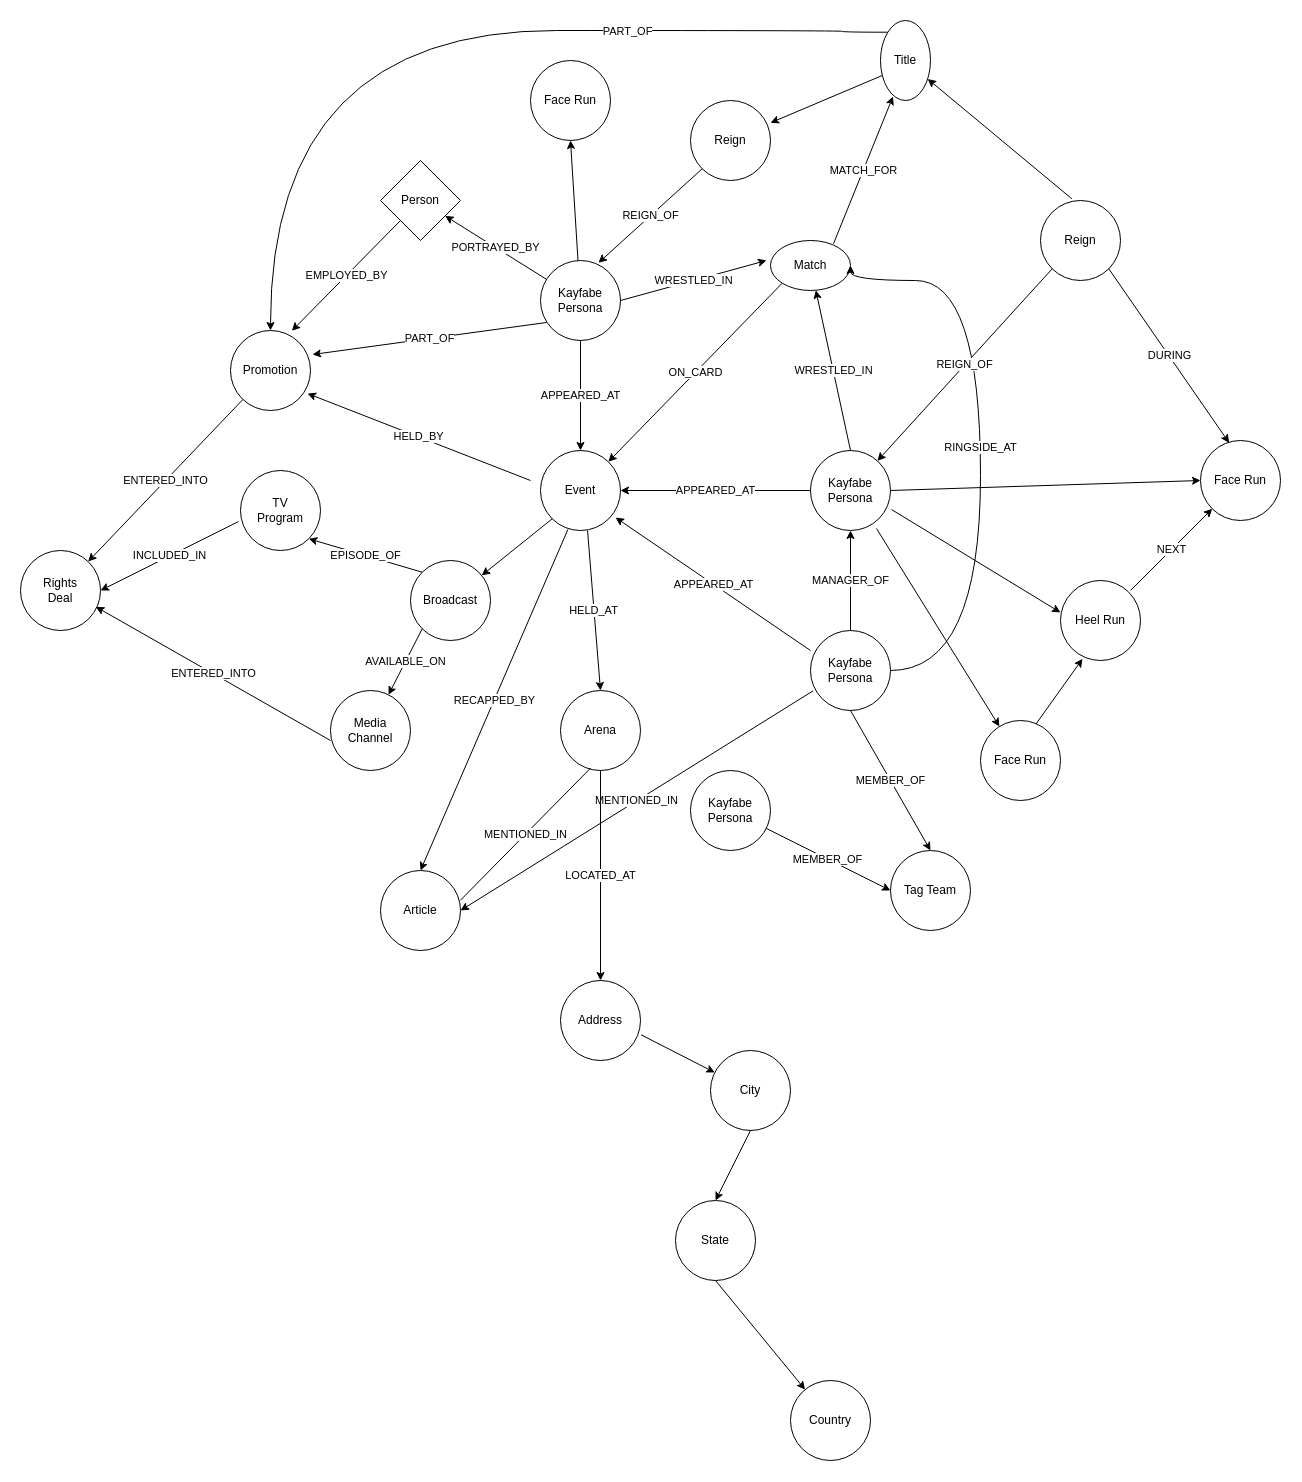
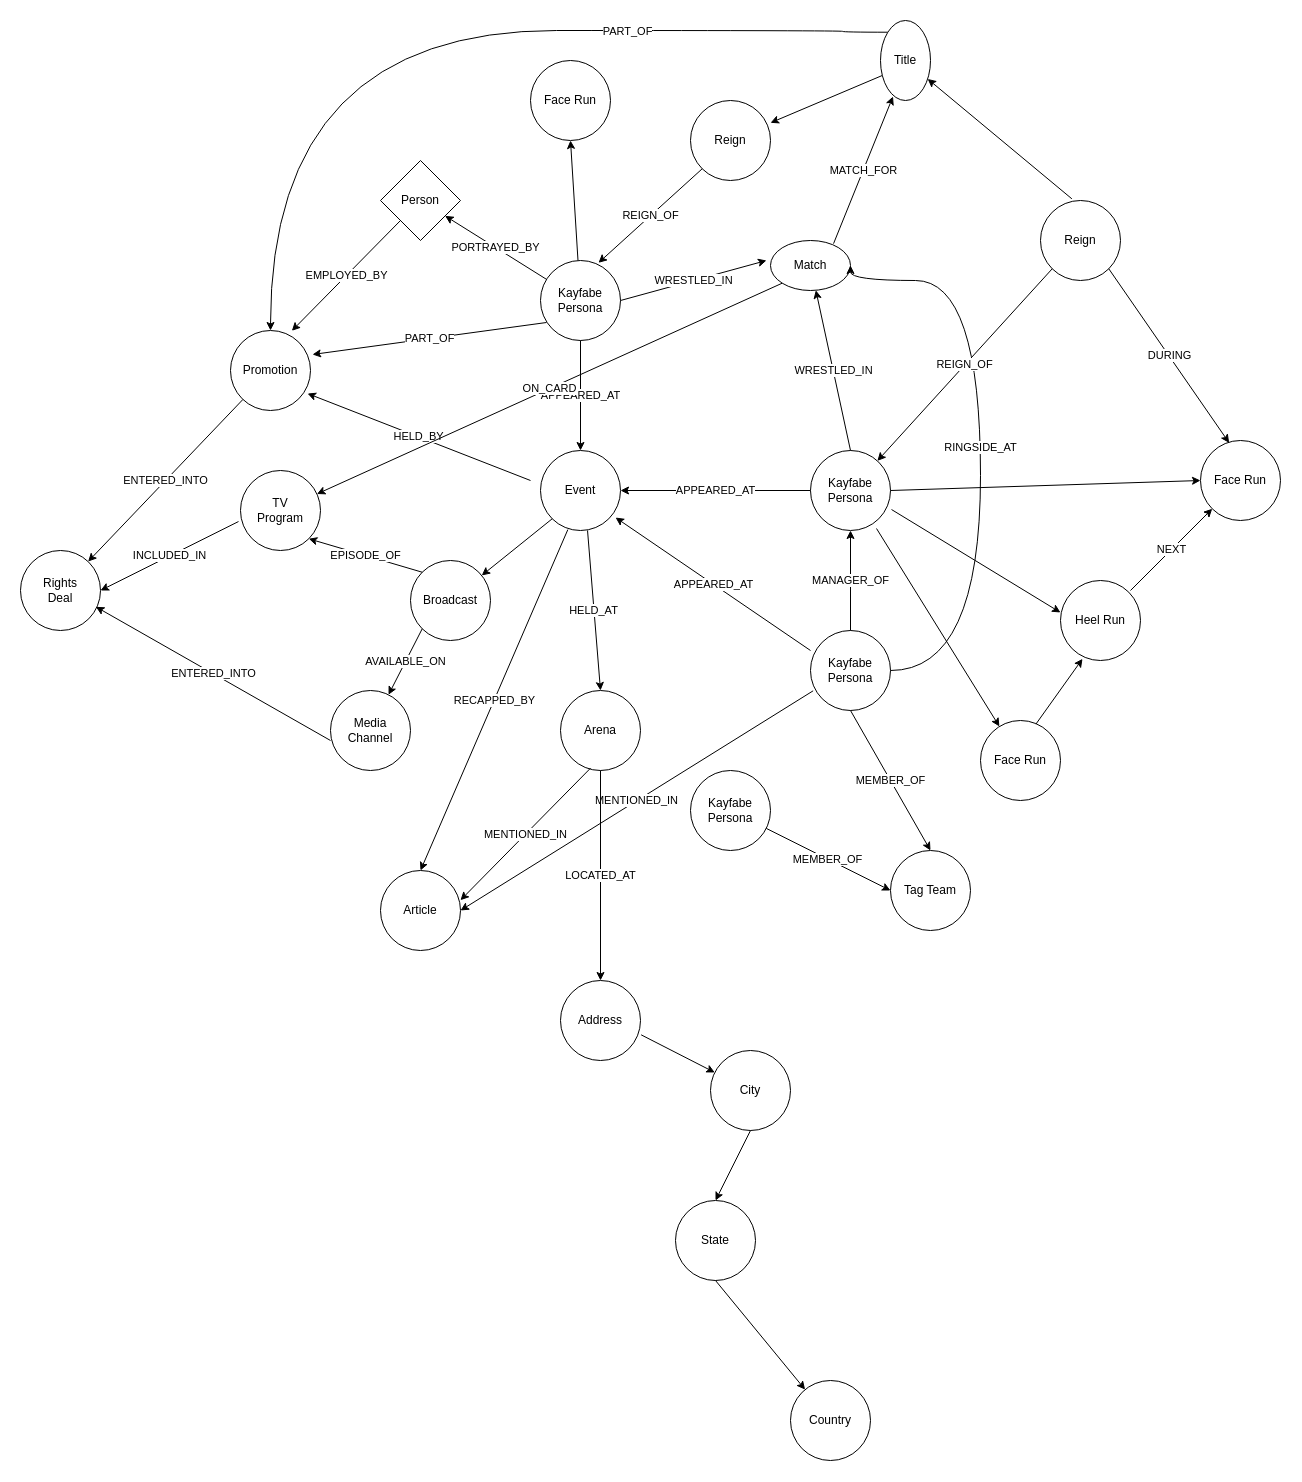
(698, 370) -> (552, 387)
(464, 897) -> (466, 895)
